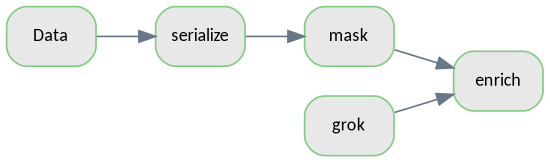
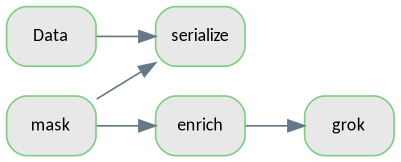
(267, 36) -> (119, 85)
(416, 106) -> (267, 126)
